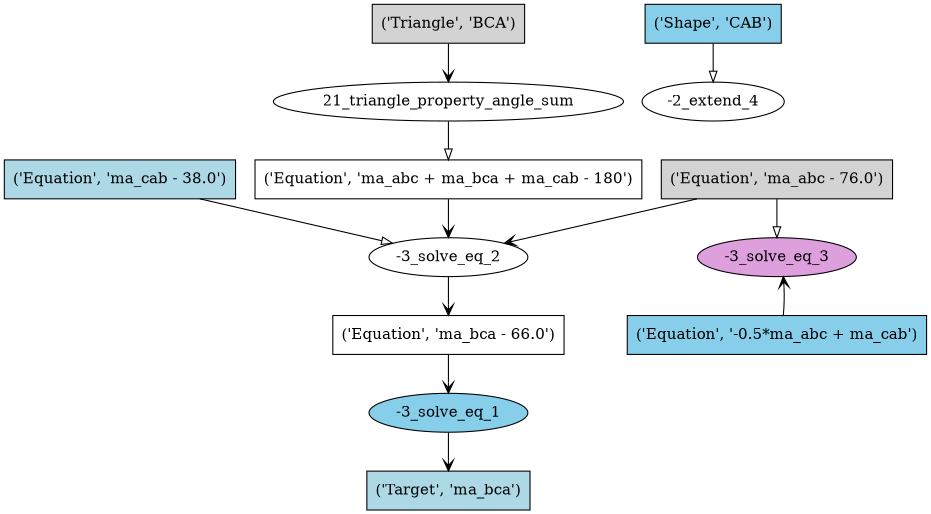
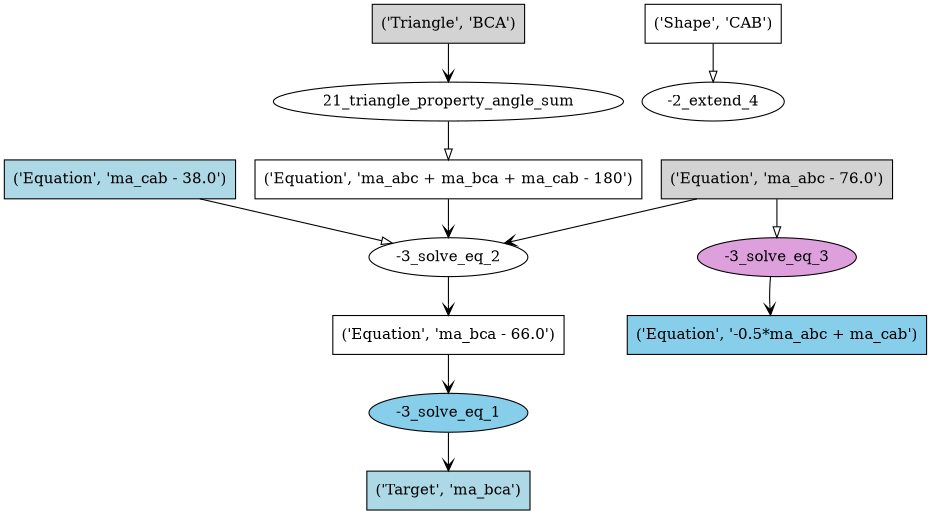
(713, 24) -> (713, 24)
(784, 301) -> (770, 290)
